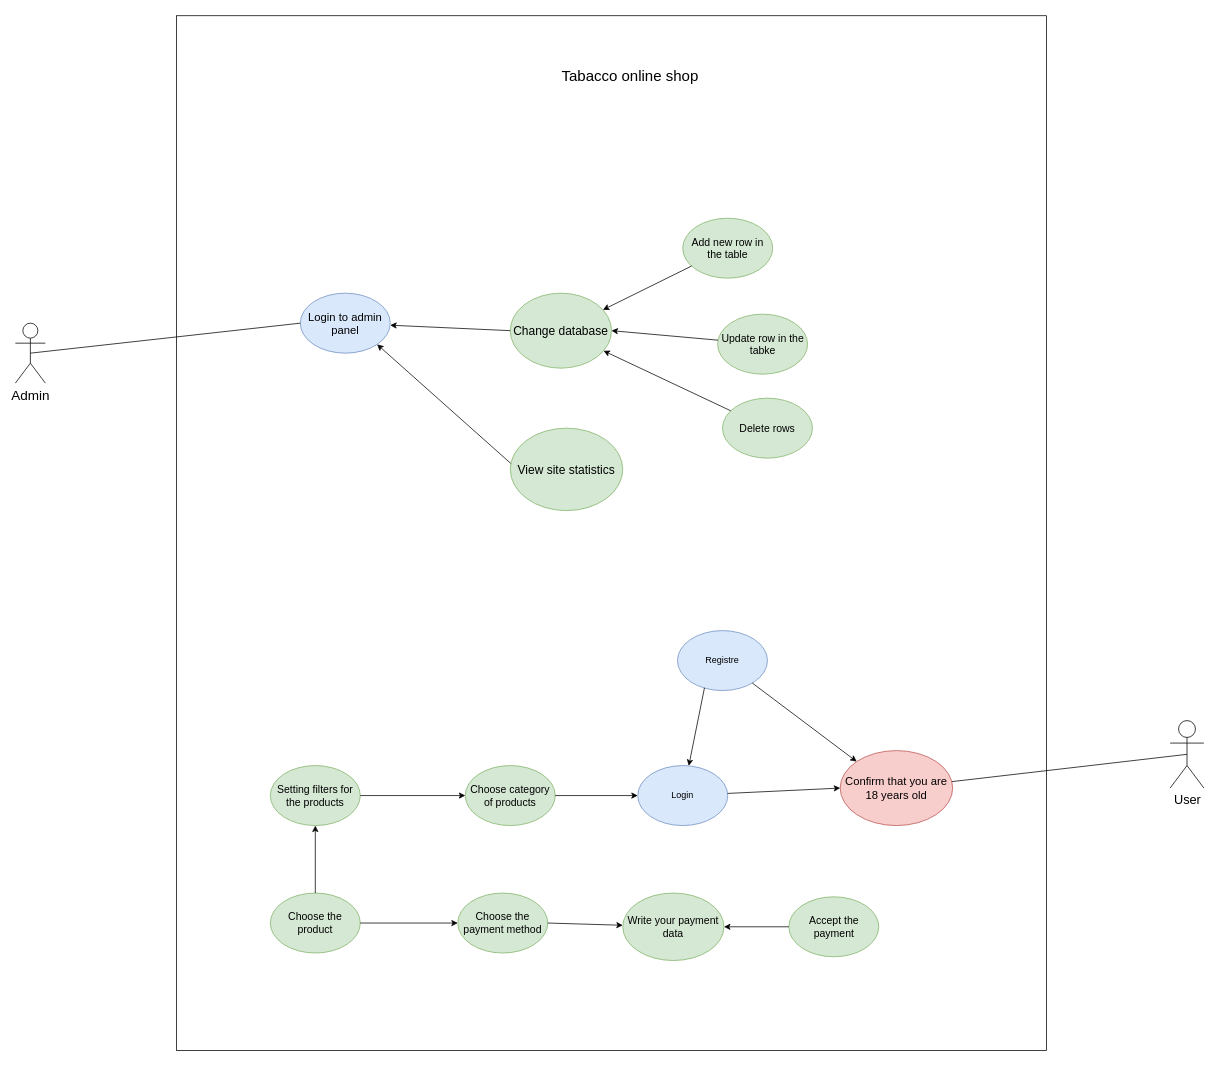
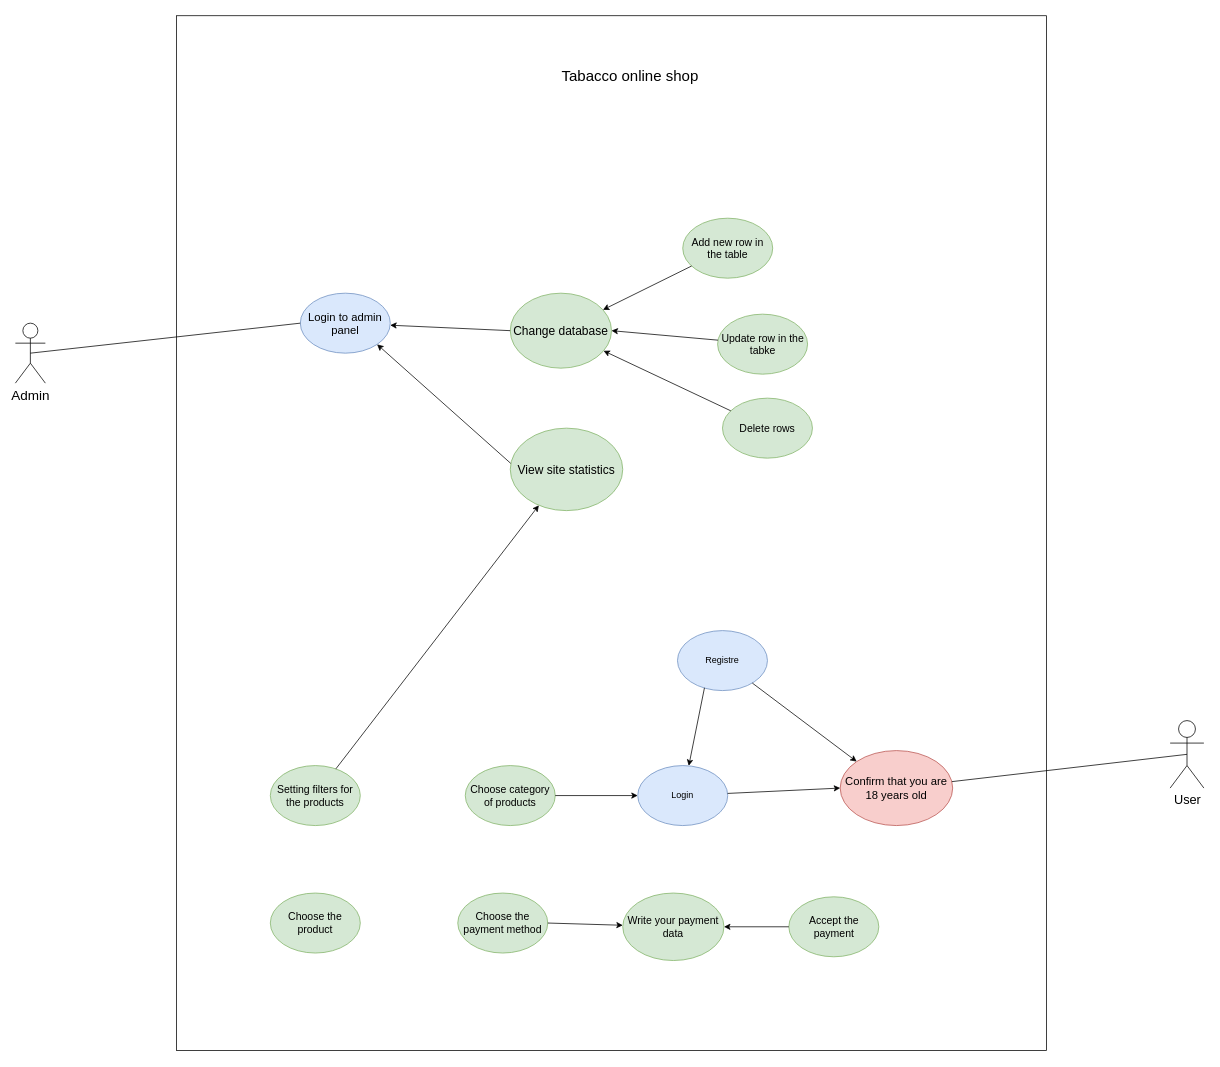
(410, 795) -> (436, 638)
(315, 862) -> none
(451, 923) -> none
